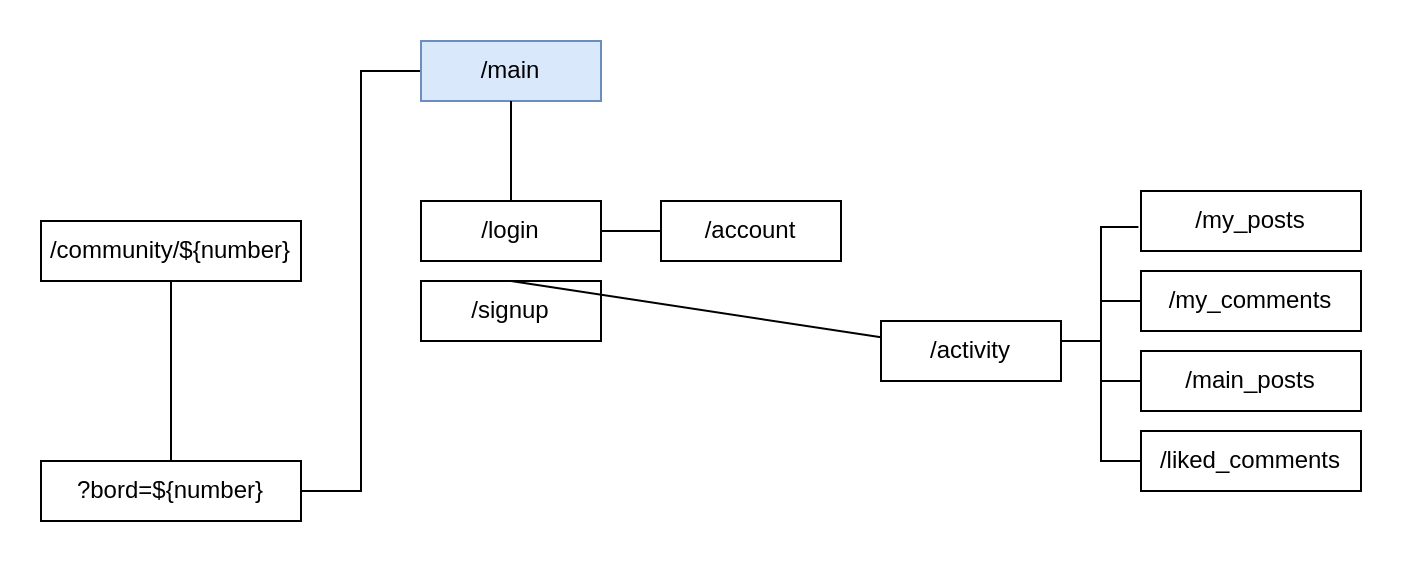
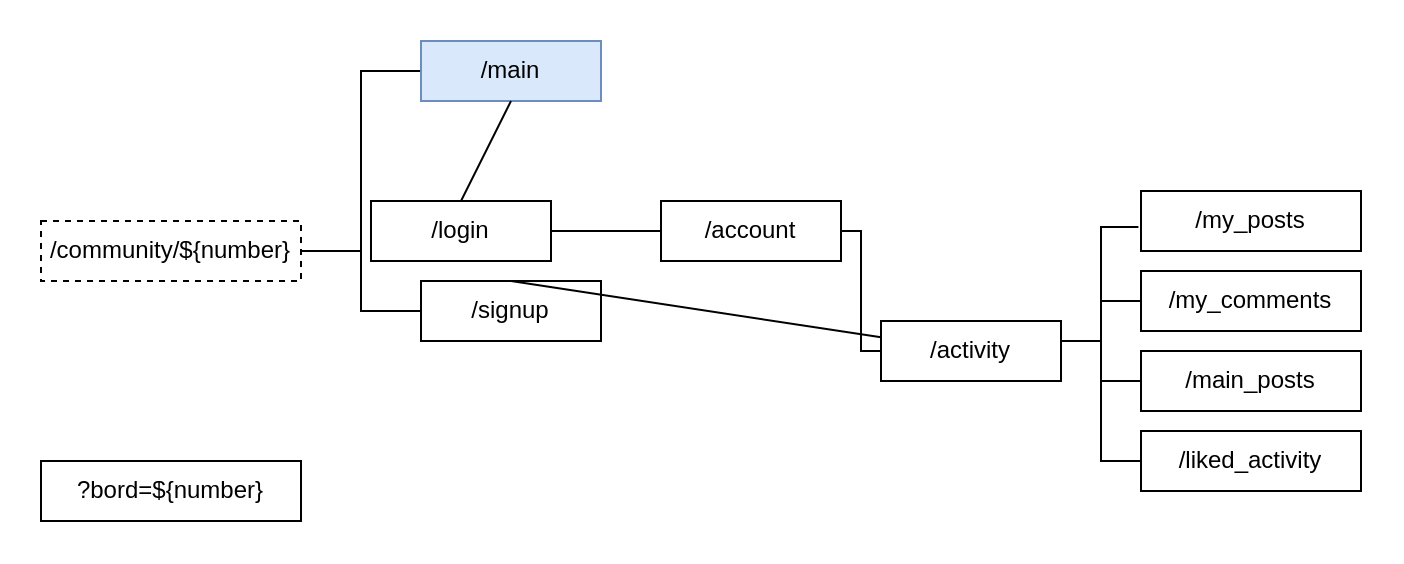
(511, 231) -> (461, 231)
(171, 251) -> (171, 251)
none -> (861, 291)
(171, 371) -> (393, 311)
(361, 433) -> (361, 248)
(1251, 461) -> (1251, 461)
